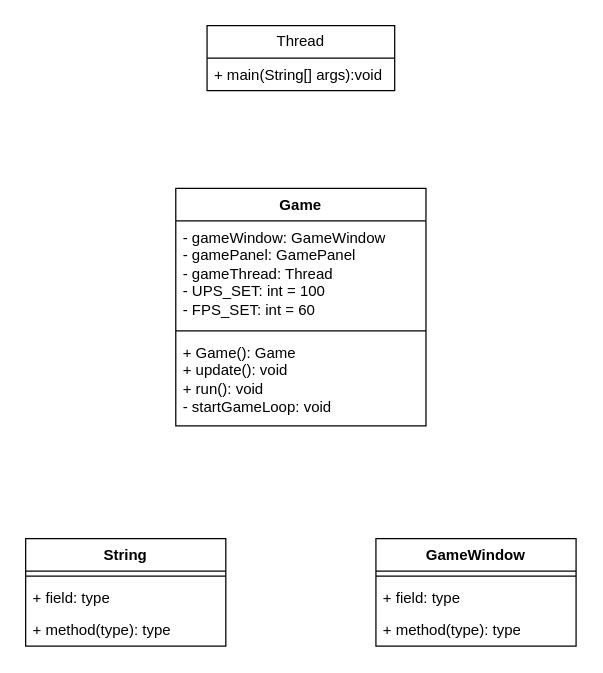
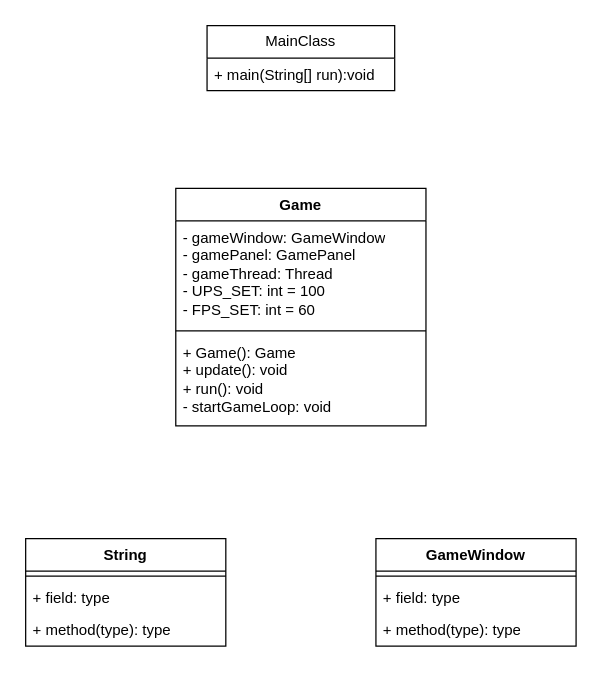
(301, 42) -> (301, 42)
(302, 85) -> (302, 85)
